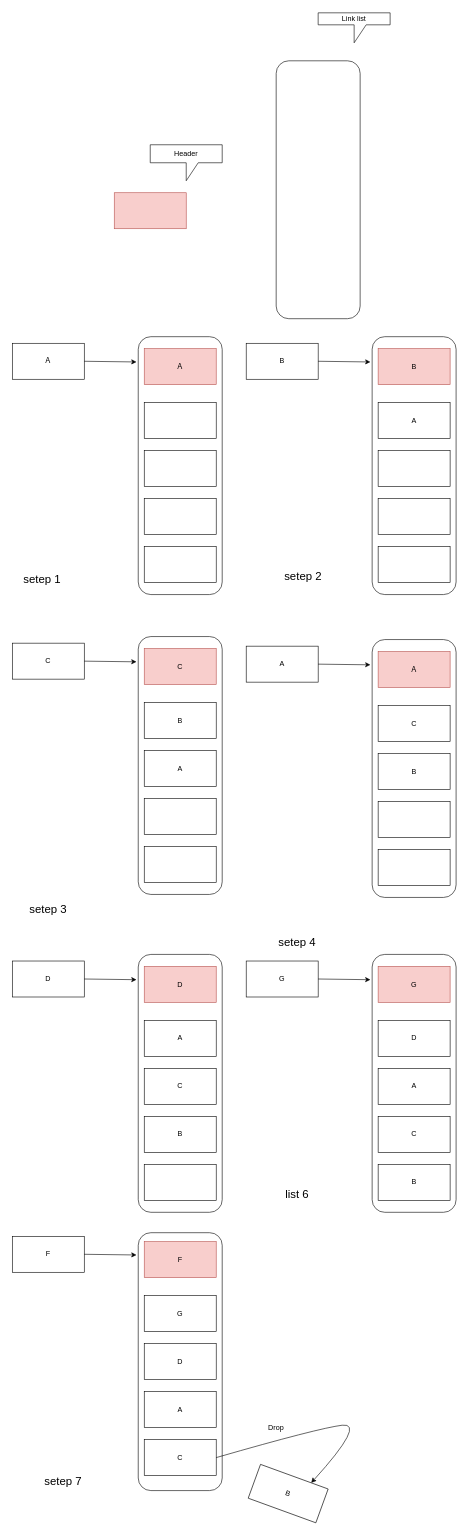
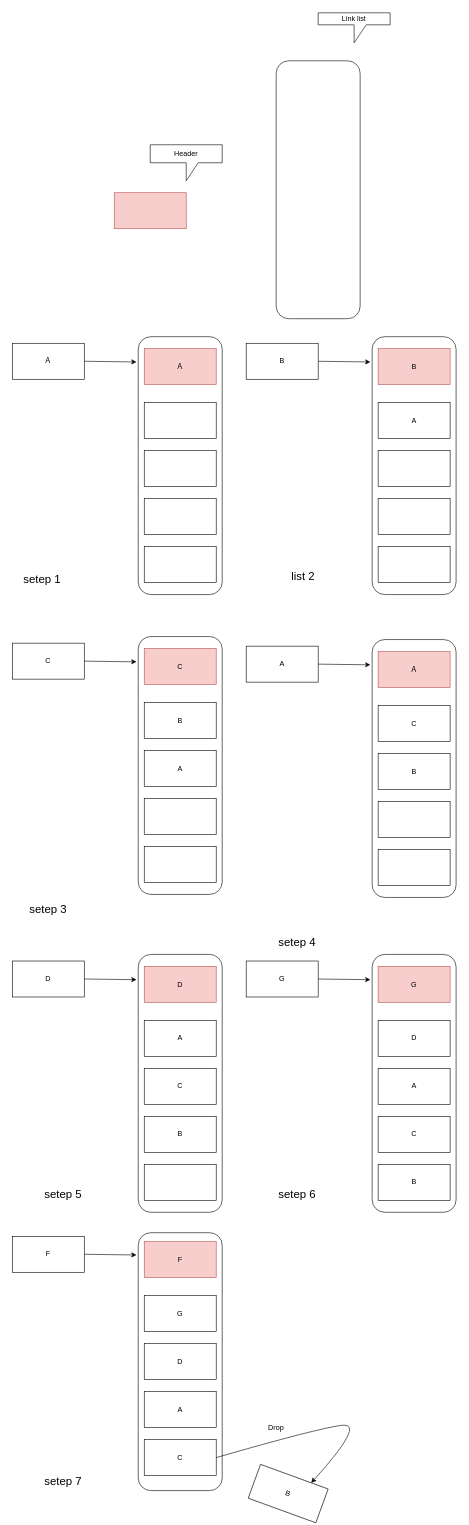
(303, 576) -> (303, 576)
none -> (63, 1194)
(297, 1194) -> (297, 1194)
